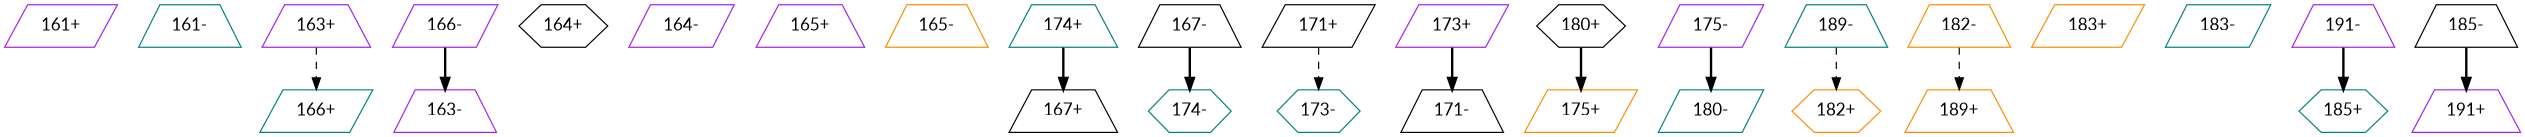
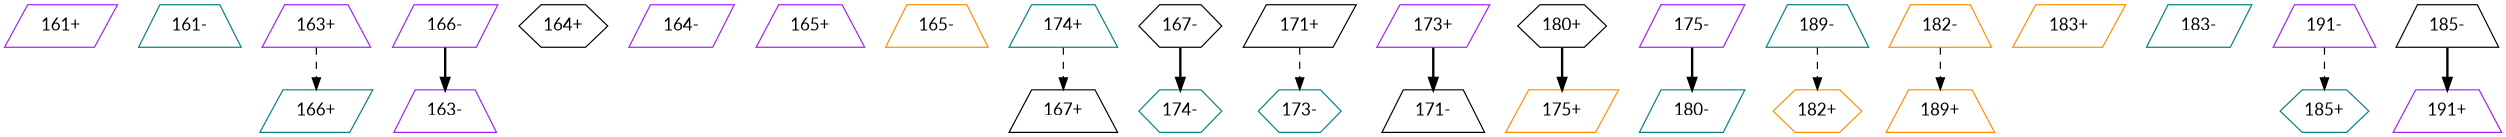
(1190, 26) -> (1180, 26)
(1063, 63) -> (1063, 63)
(2343, 63) -> (2324, 63)
